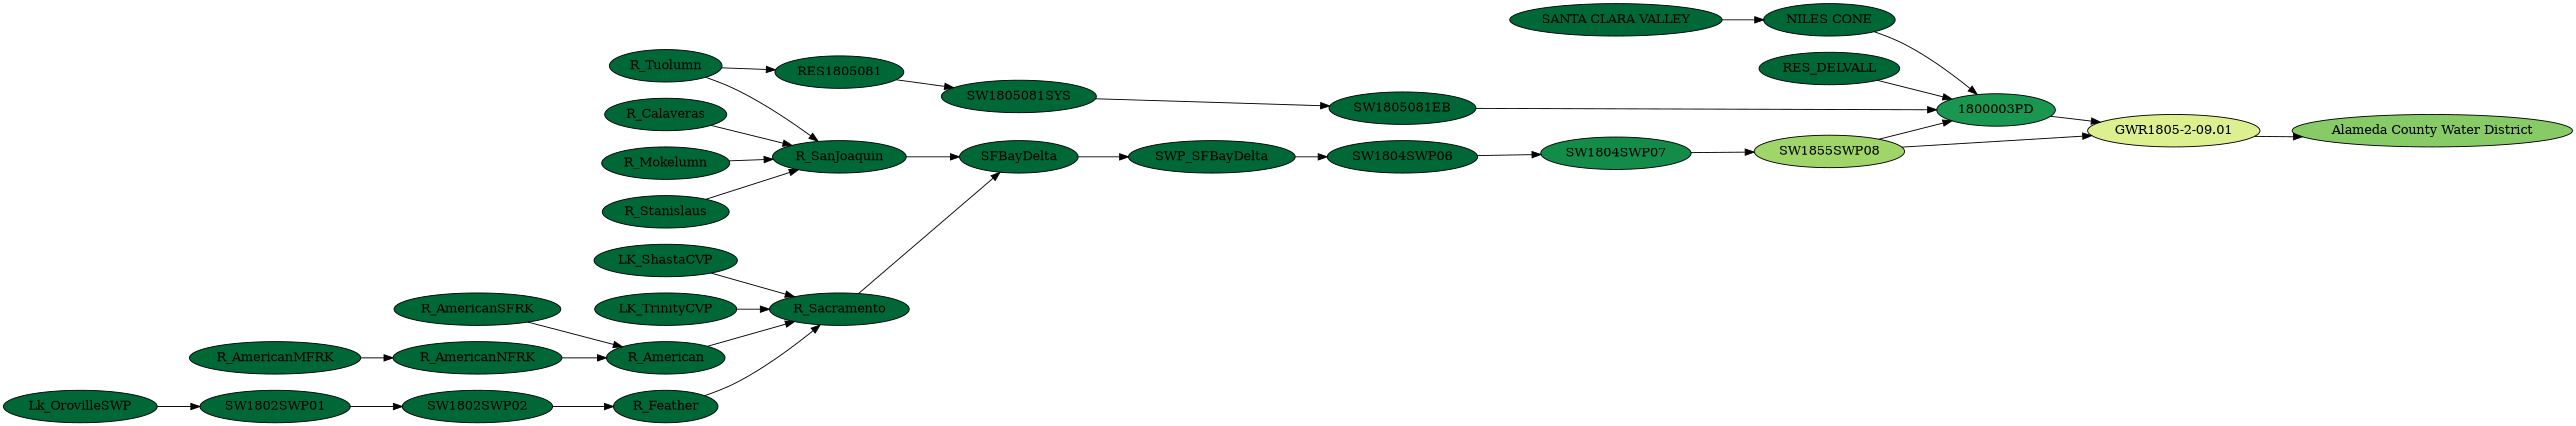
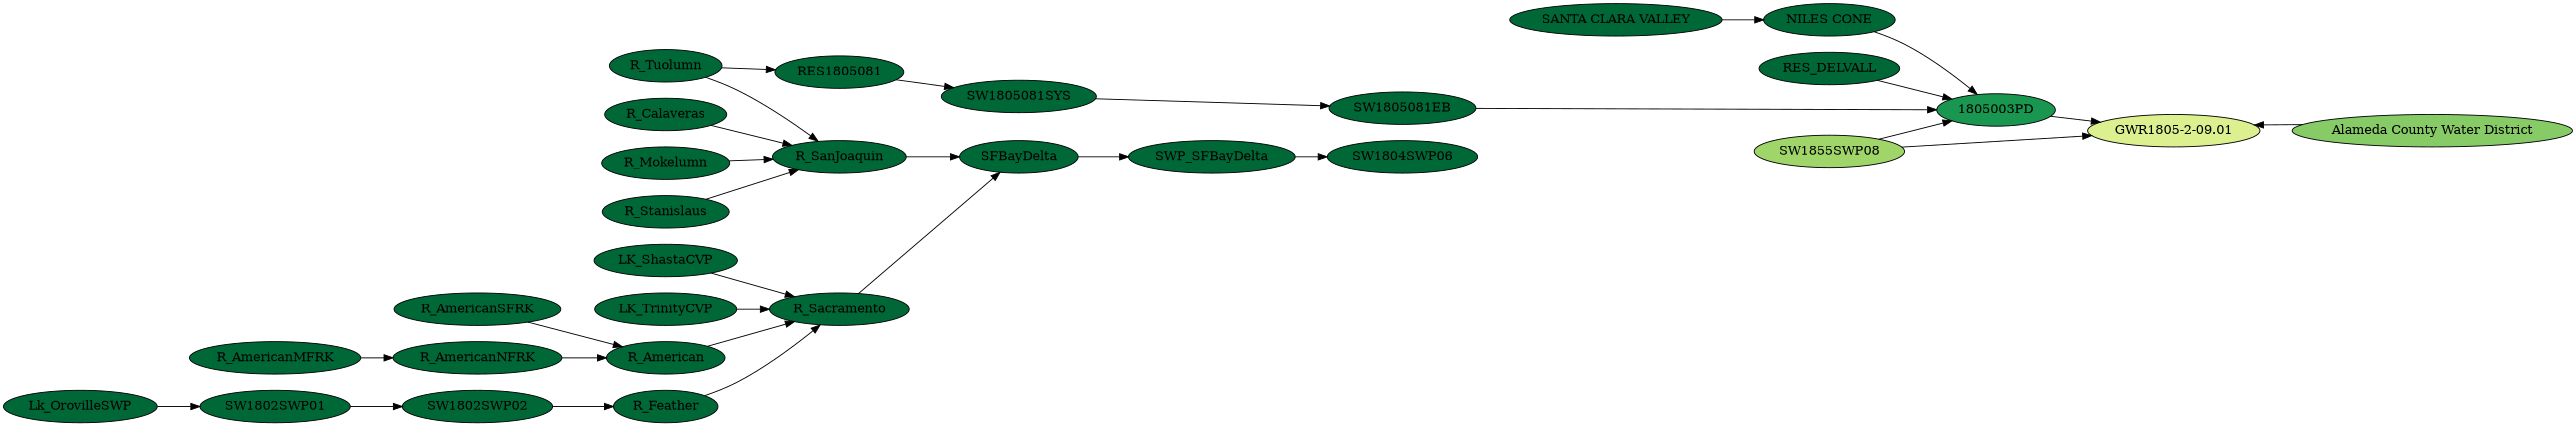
(1996, 110) -> (1996, 110)
(2274, 137) -> (2283, 125)
(1616, 153) -> none
